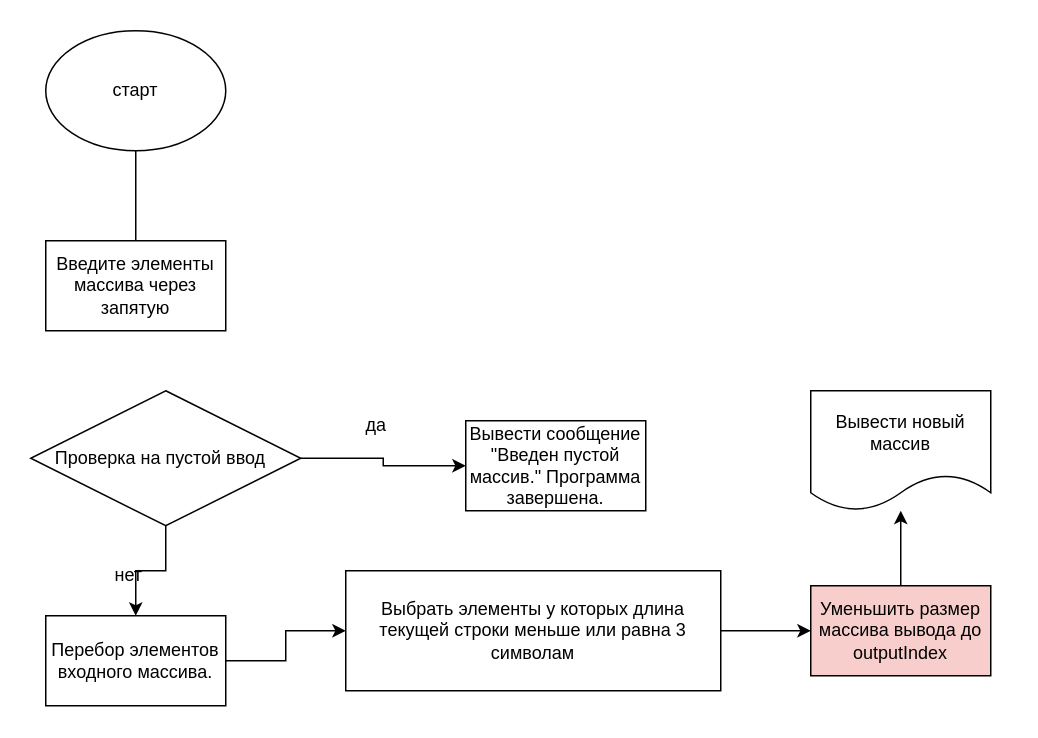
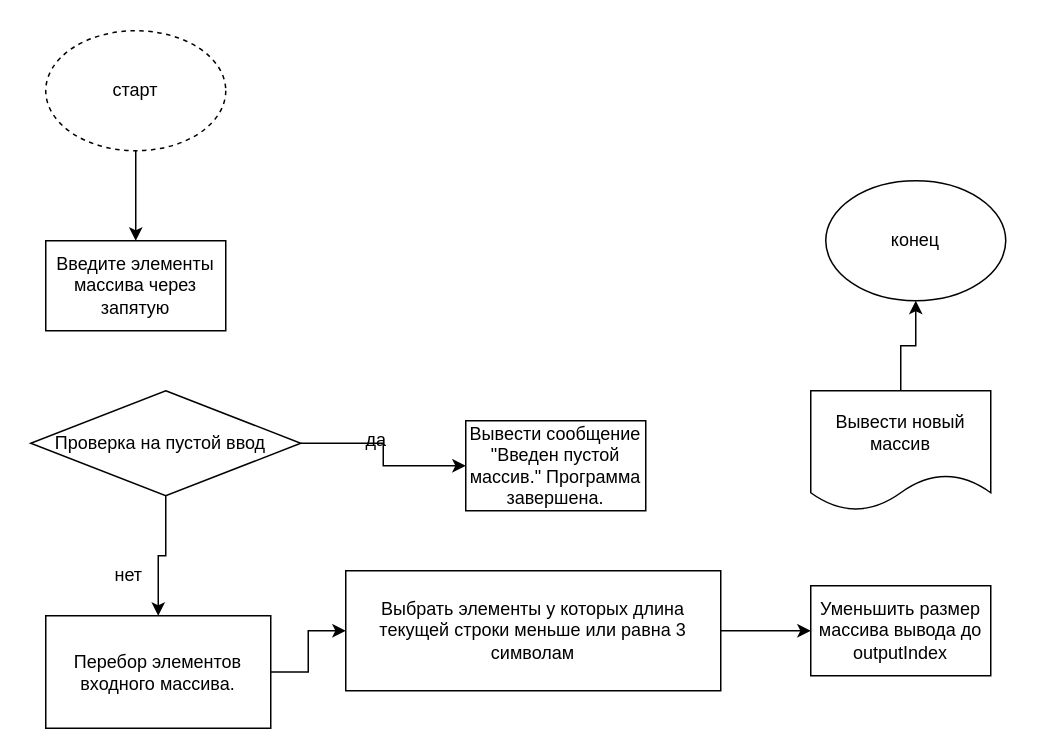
(136, 91) -> (136, 91)
(136, 233) -> (136, 229)
none -> (916, 241)
none -> (903, 346)
(376, 425) -> (376, 440)
(166, 458) -> (166, 443)
(901, 554) -> none
(901, 631) -> (901, 631)
(136, 661) -> (158, 672)
